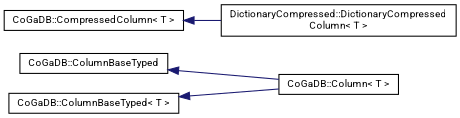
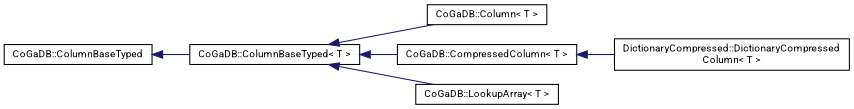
none -> (384, 55)
(229, 75) -> (176, 55)
none -> (487, 94)
